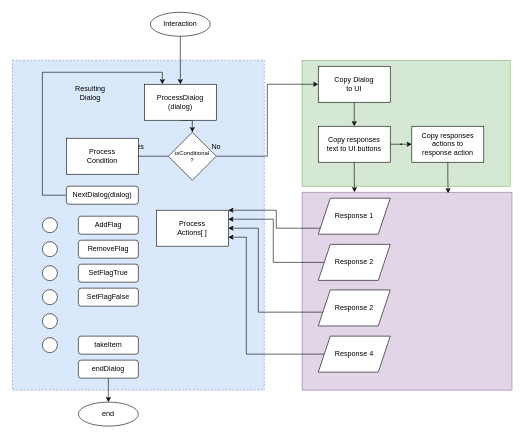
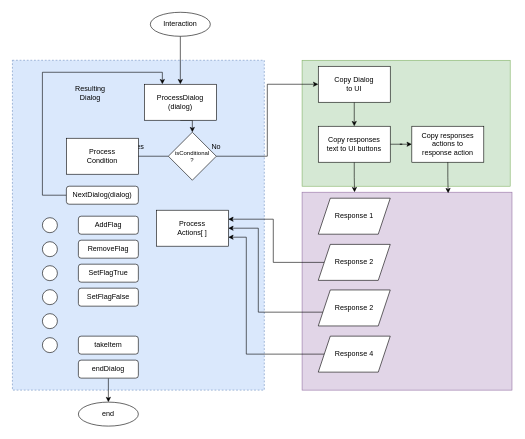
(276, 228) -> none
